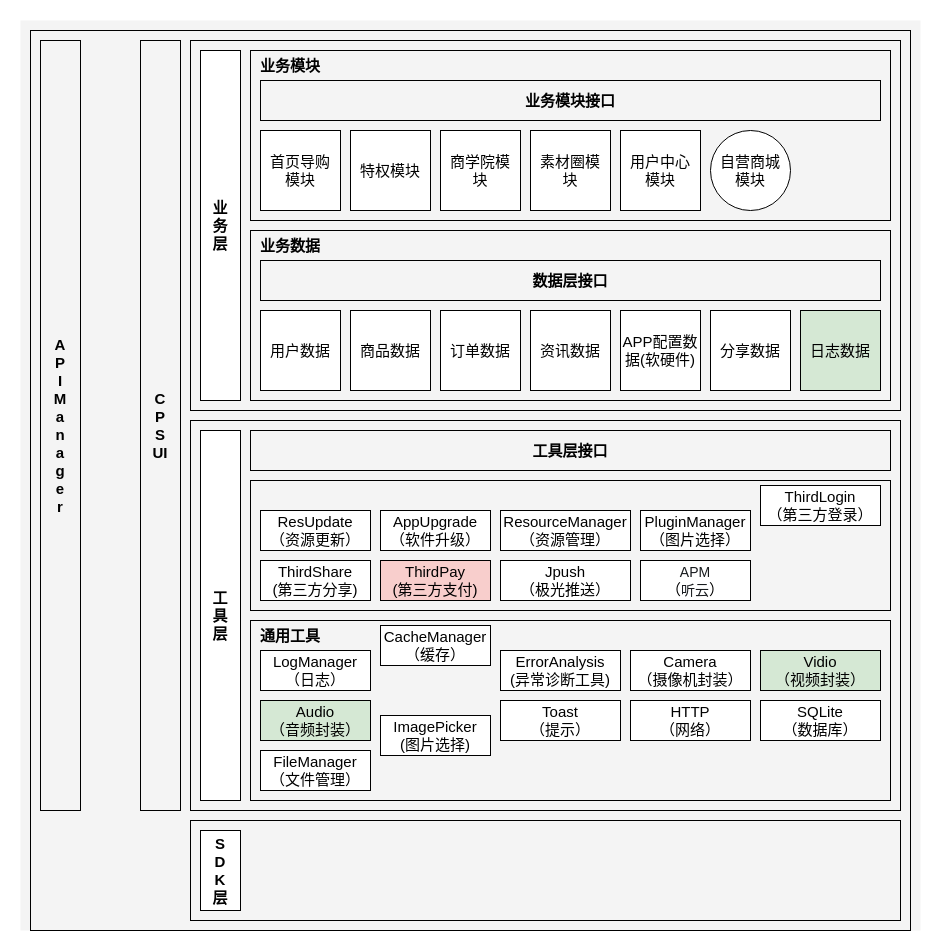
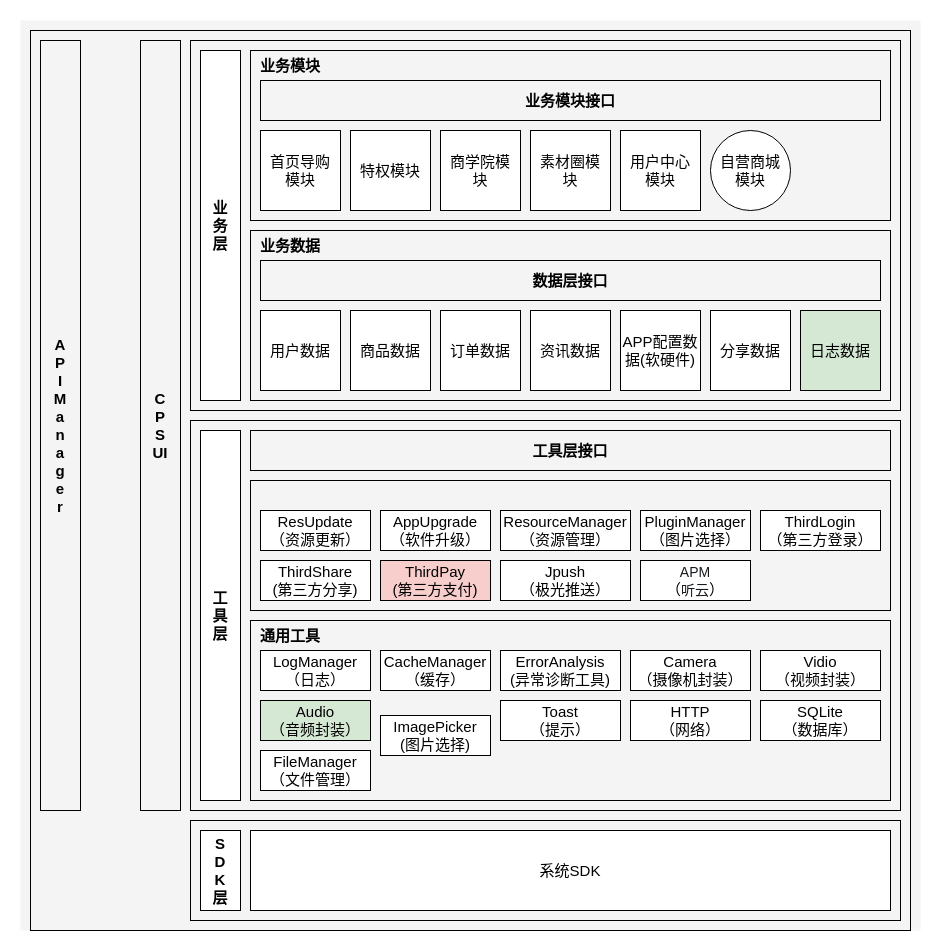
(821, 506) -> (821, 531)
(436, 646) -> (436, 671)
(821, 671) -> (821, 671)
none -> (571, 871)
